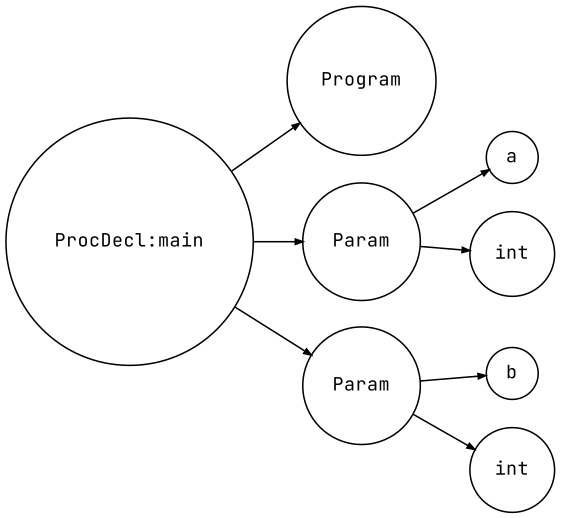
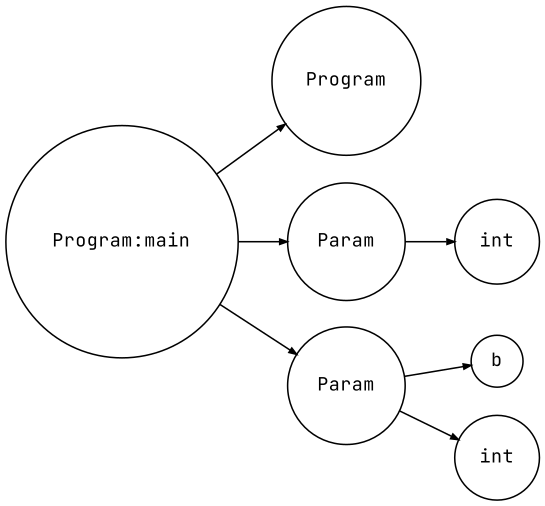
(512, 157) -> none
(130, 242) -> (122, 242)
